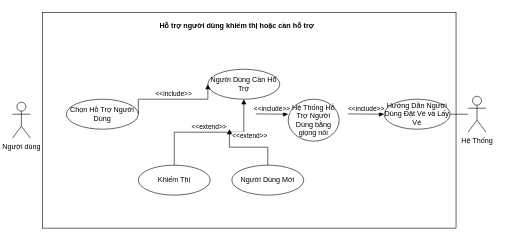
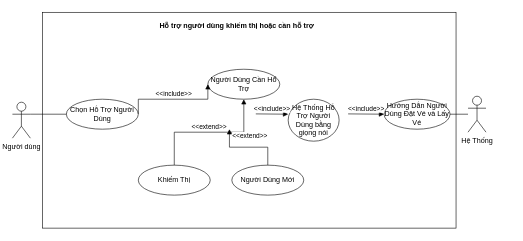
none -> (48, 114)
